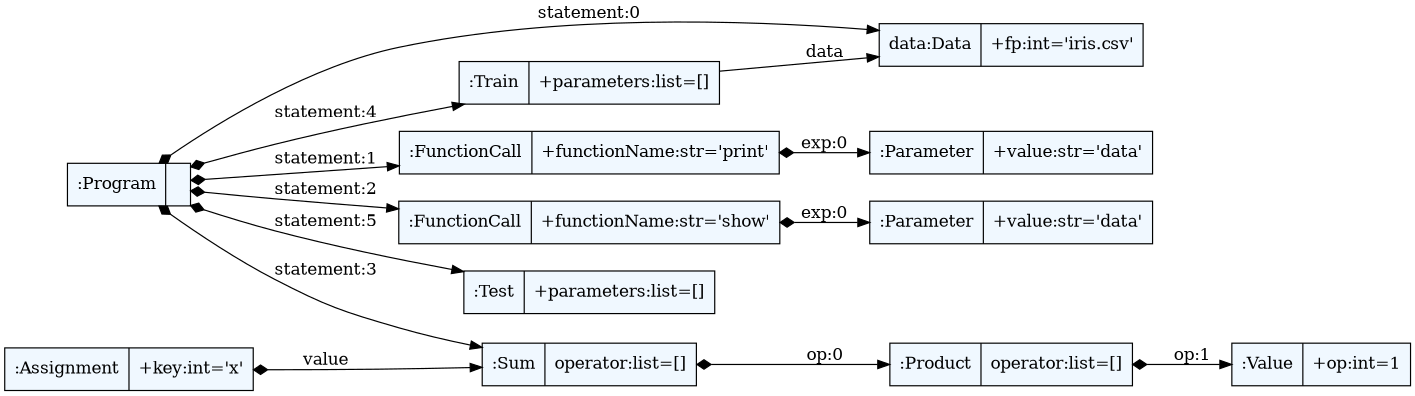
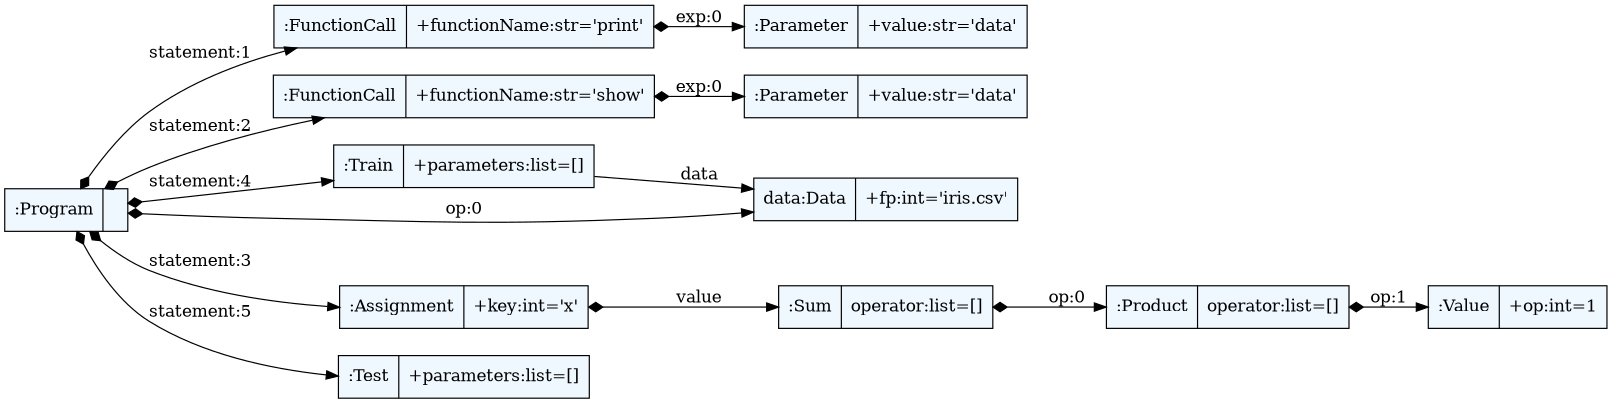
(589, 14) -> (464, 209)
(313, 298) -> (209, 289)
